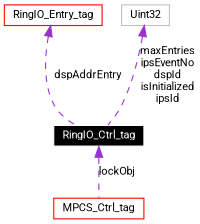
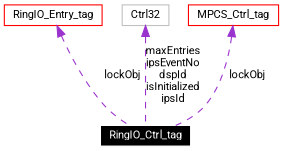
(146, 15) -> (146, 15)
(88, 75) -> (123, 75)
(99, 178) -> (216, 89)
